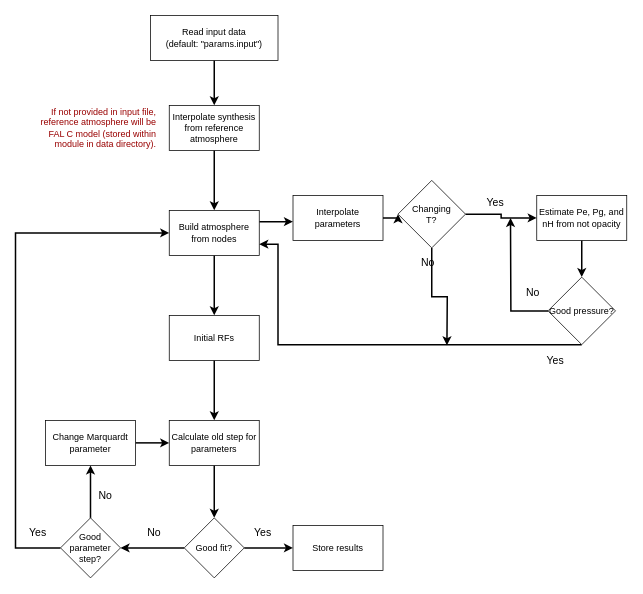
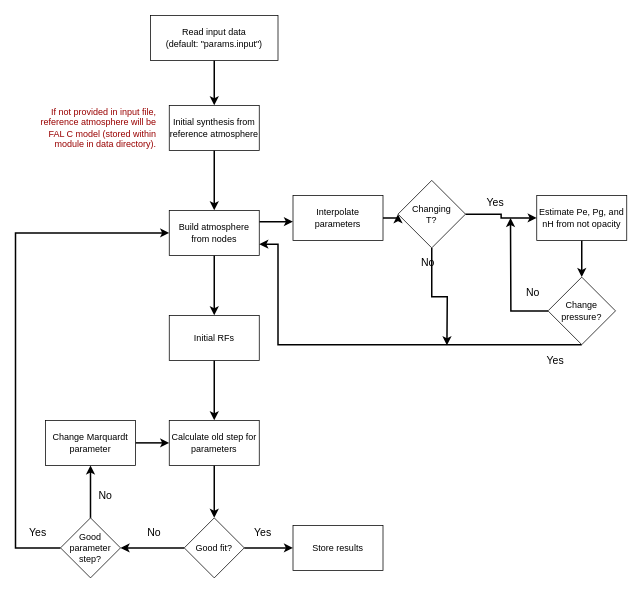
(214, 128) -> (214, 128)
(582, 311) -> (582, 311)
